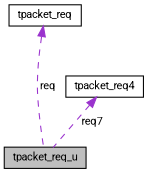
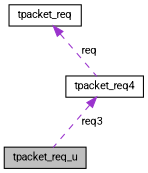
(38, 92) -> (78, 55)
(91, 122) -> (91, 122)
